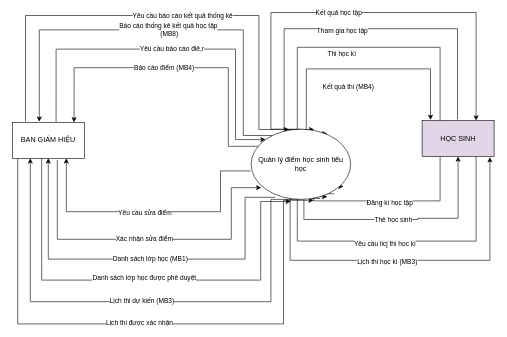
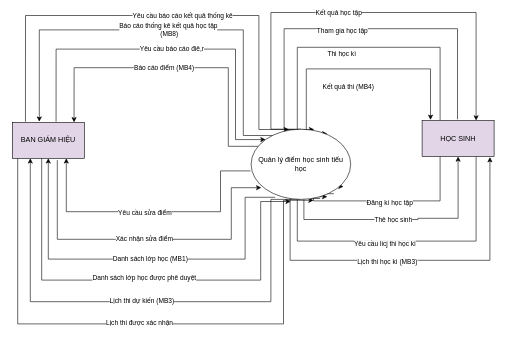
(48, 140) -> (48, 140)
